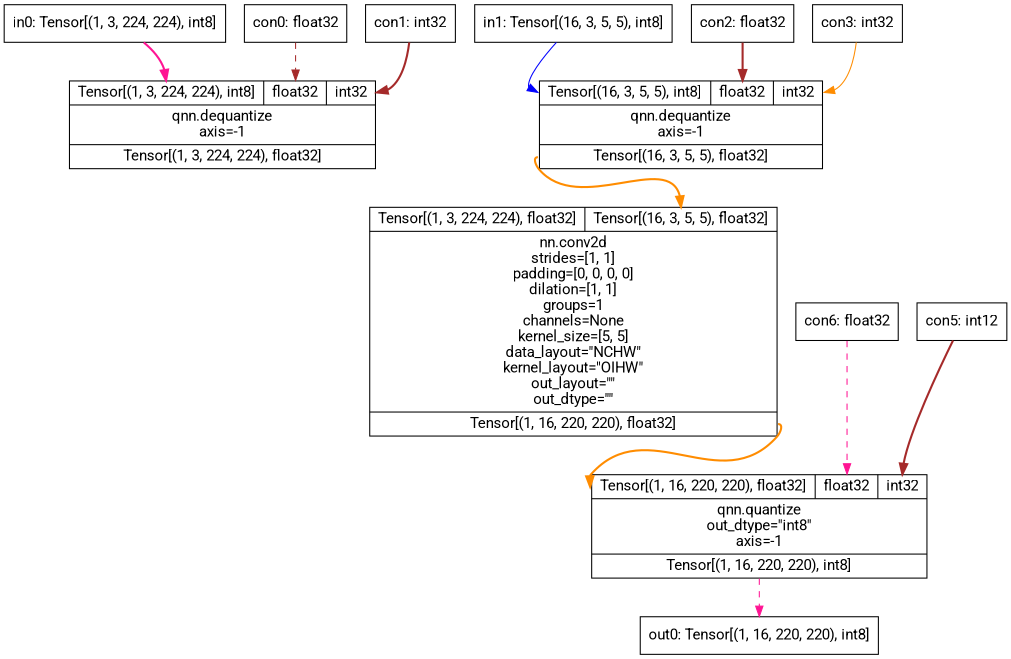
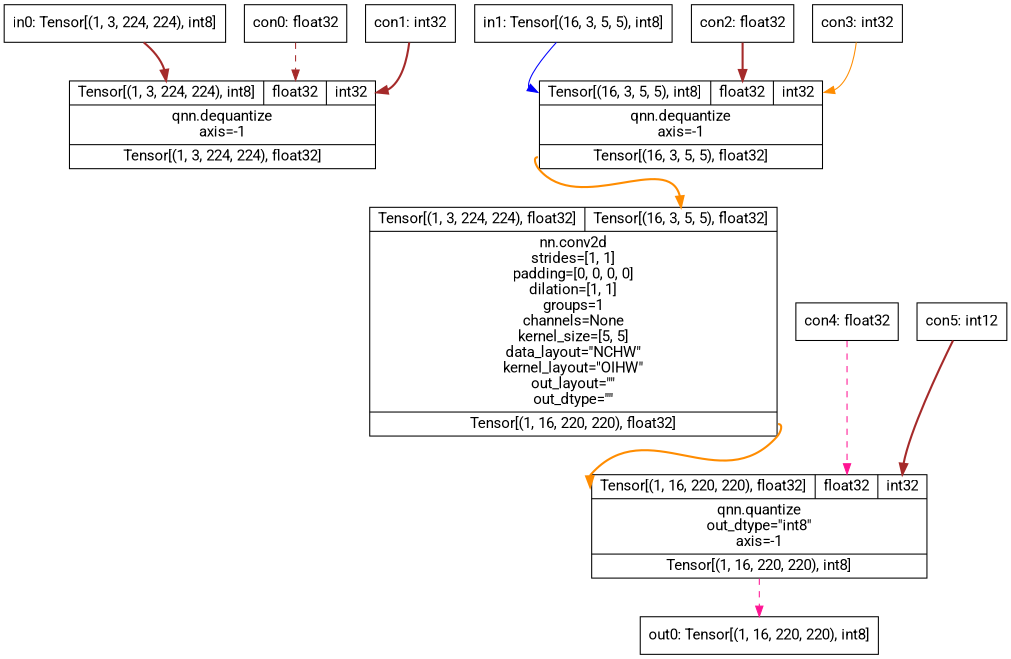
(156, 55) -> (156, 55)
(847, 322) -> (847, 322)
